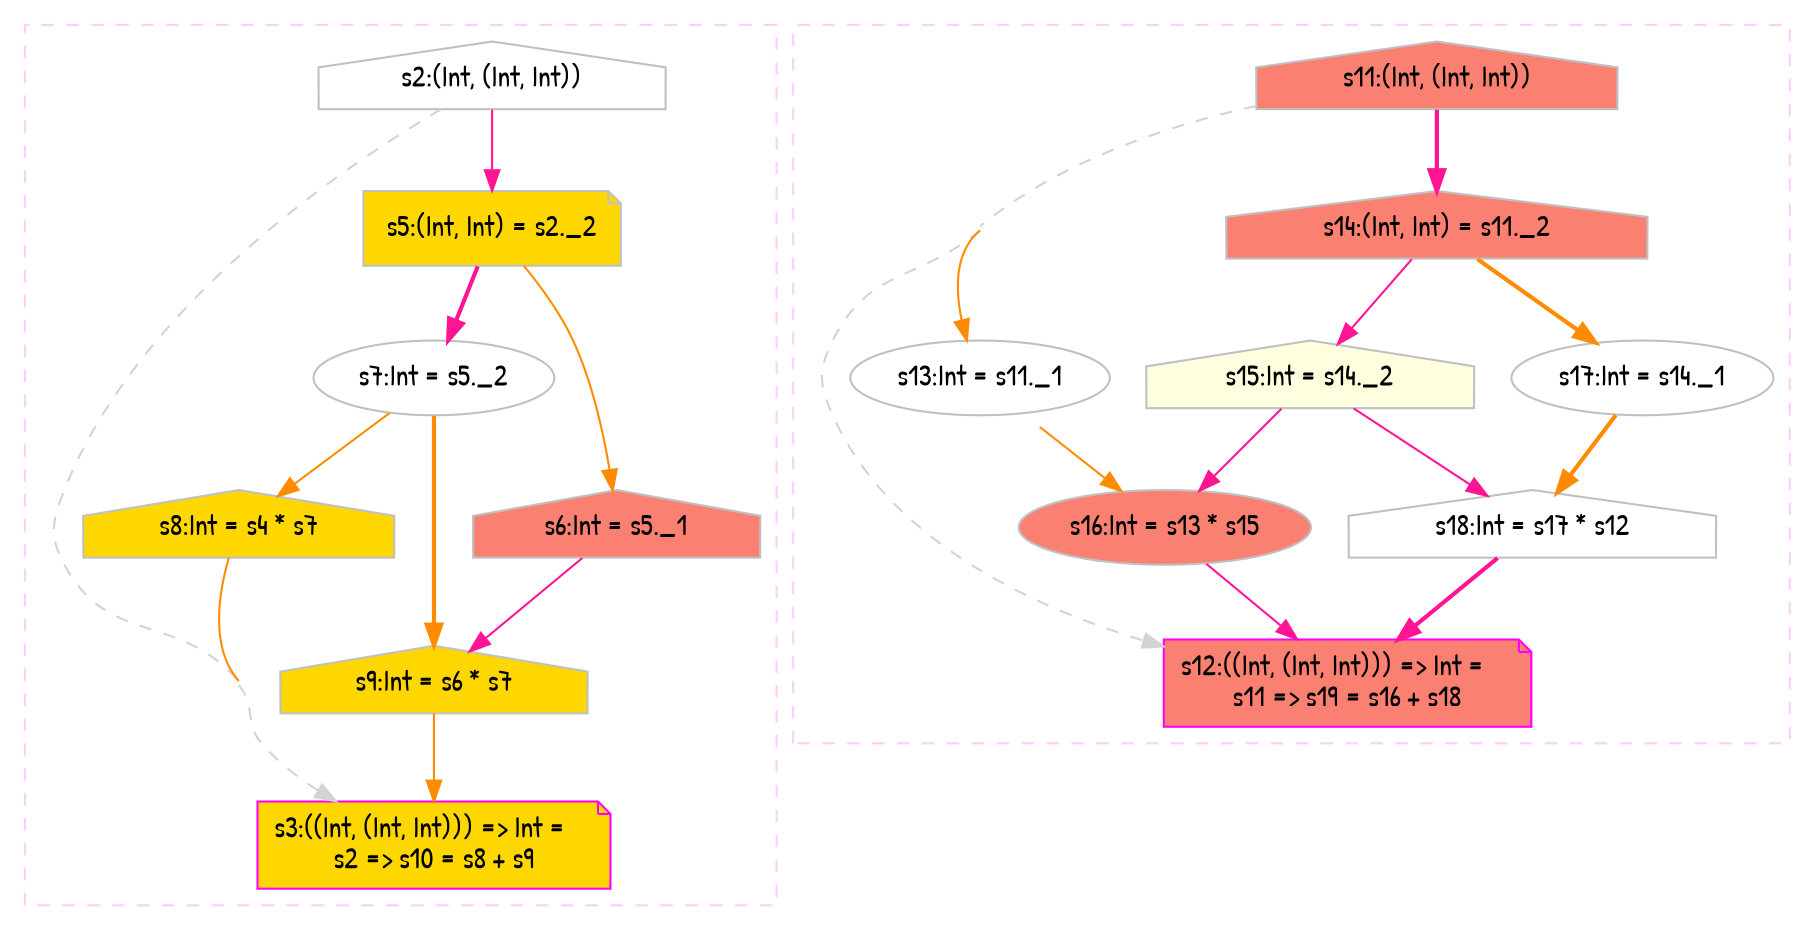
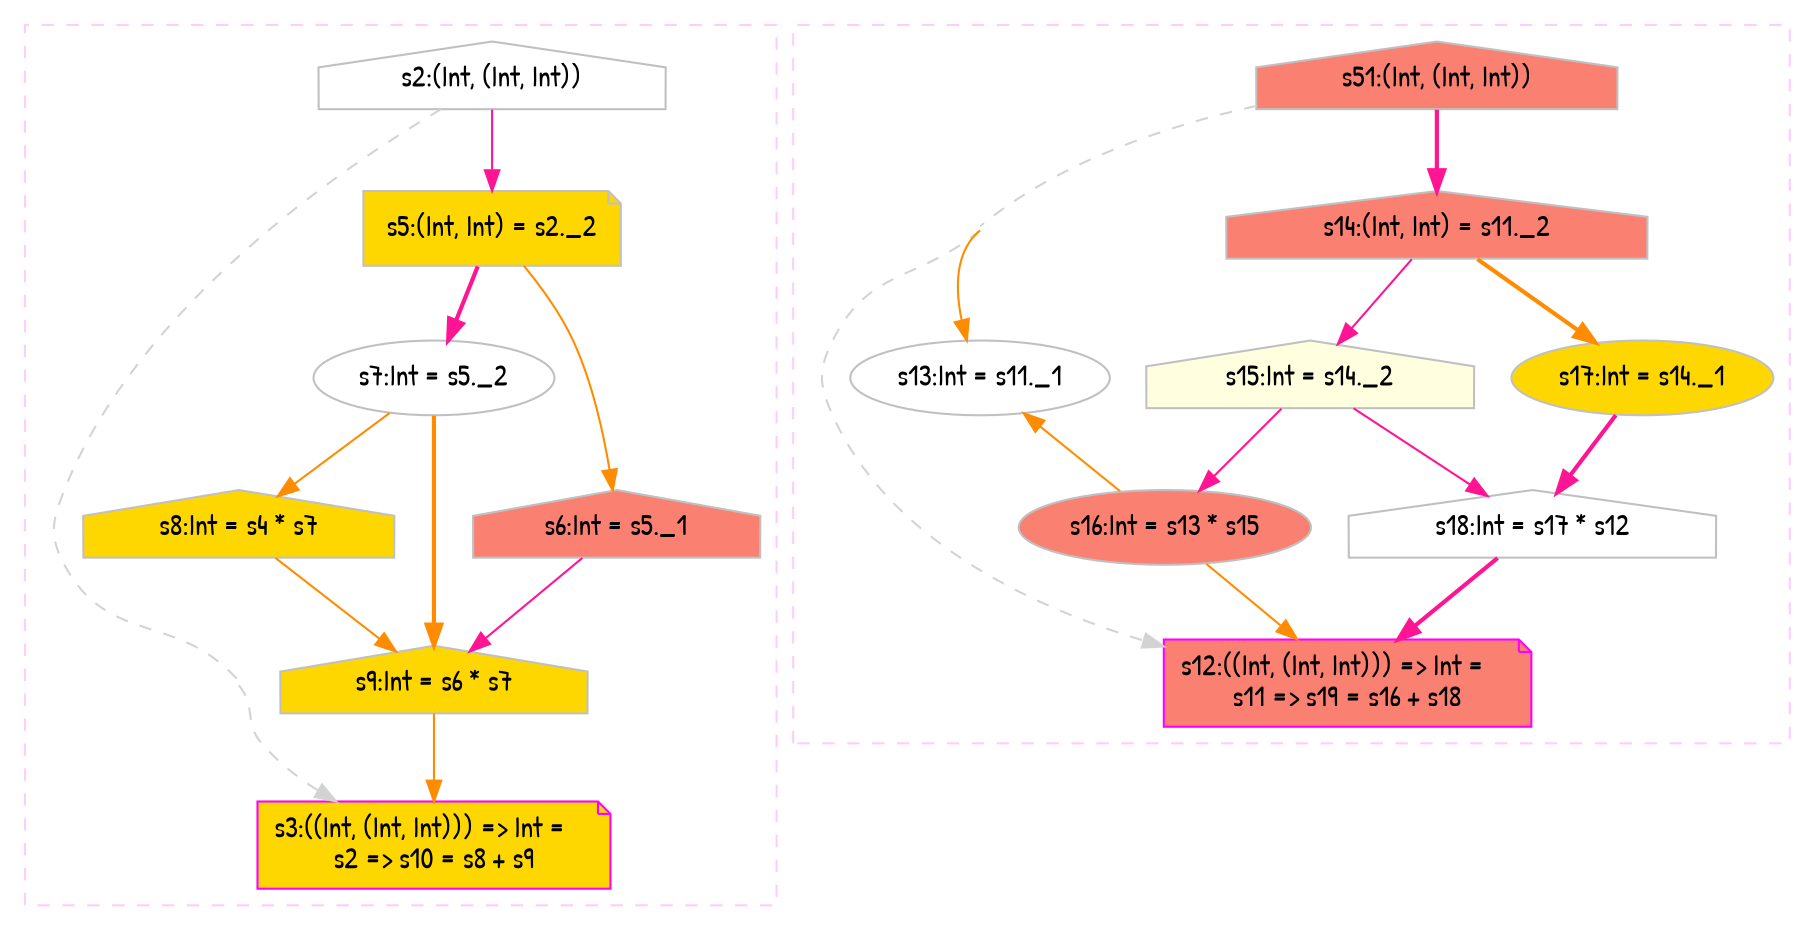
(1437, 79) -> (1437, 79)
(1642, 378) -> (1642, 378)
(1593, 445) -> (1593, 445)
(1072, 452) -> (1080, 459)
(1243, 595) -> (1243, 595)
(219, 621) -> (328, 598)
